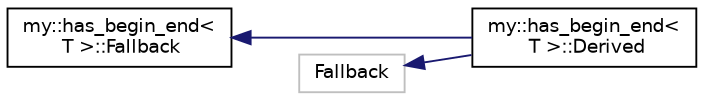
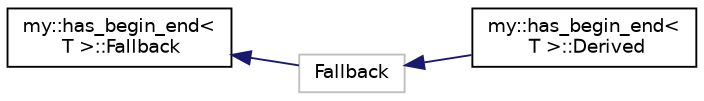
(362, 38) -> (275, 62)
